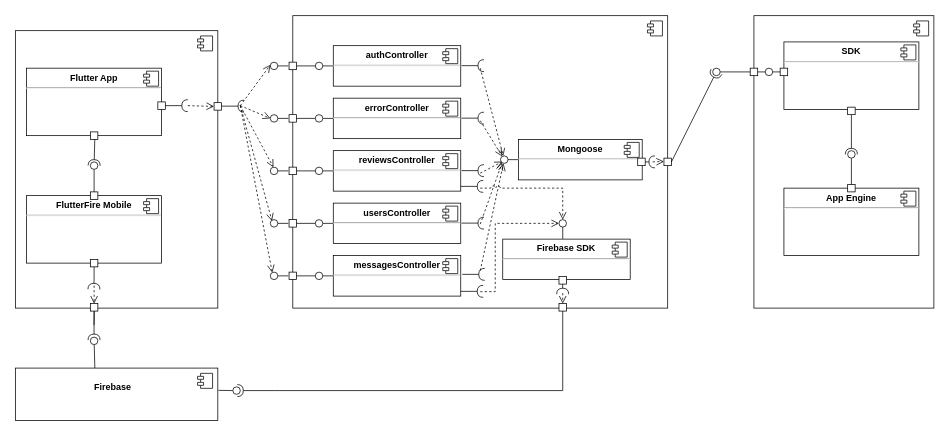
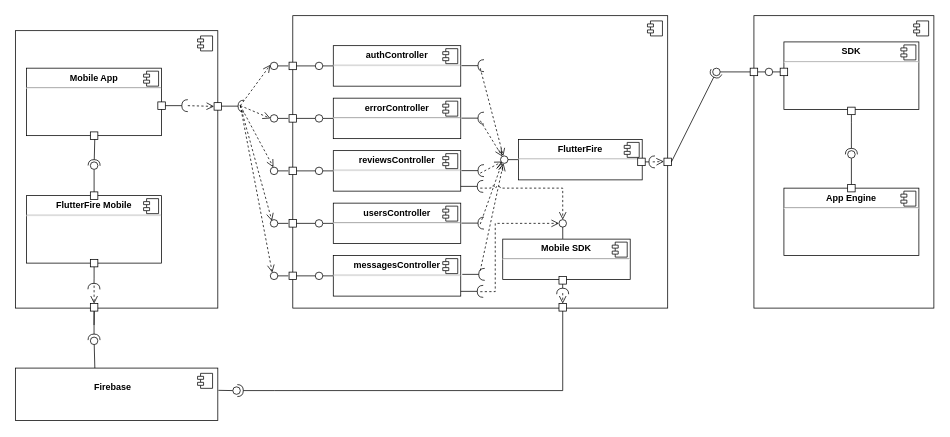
(52, 68) -> (48, 68)
(539, 139) -> (544, 139)
(531, 239) -> (525, 239)
